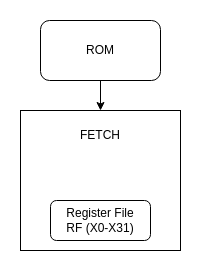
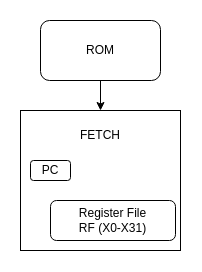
none -> (51, 171)
(101, 221) -> (113, 221)
